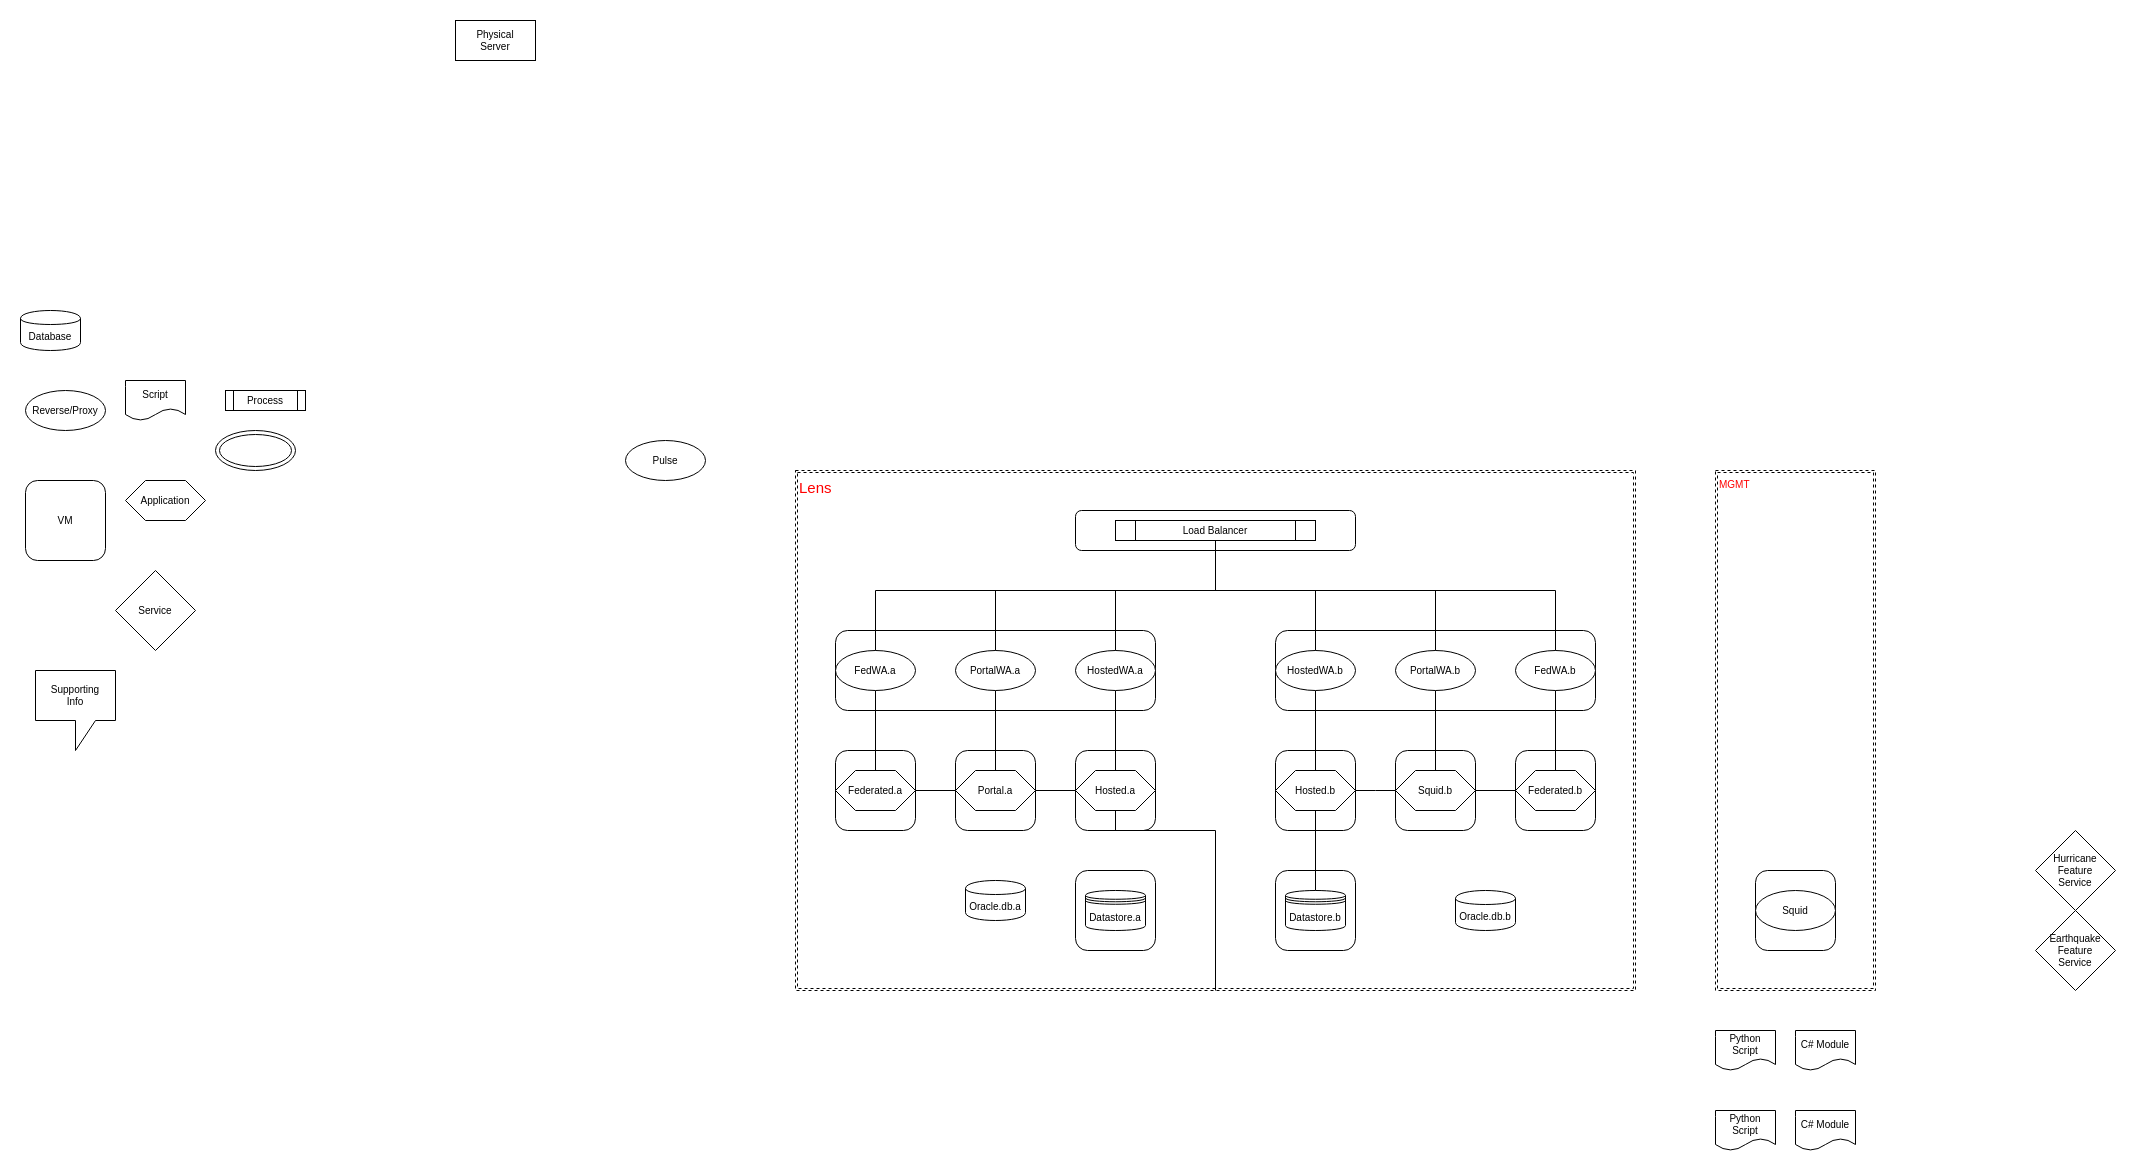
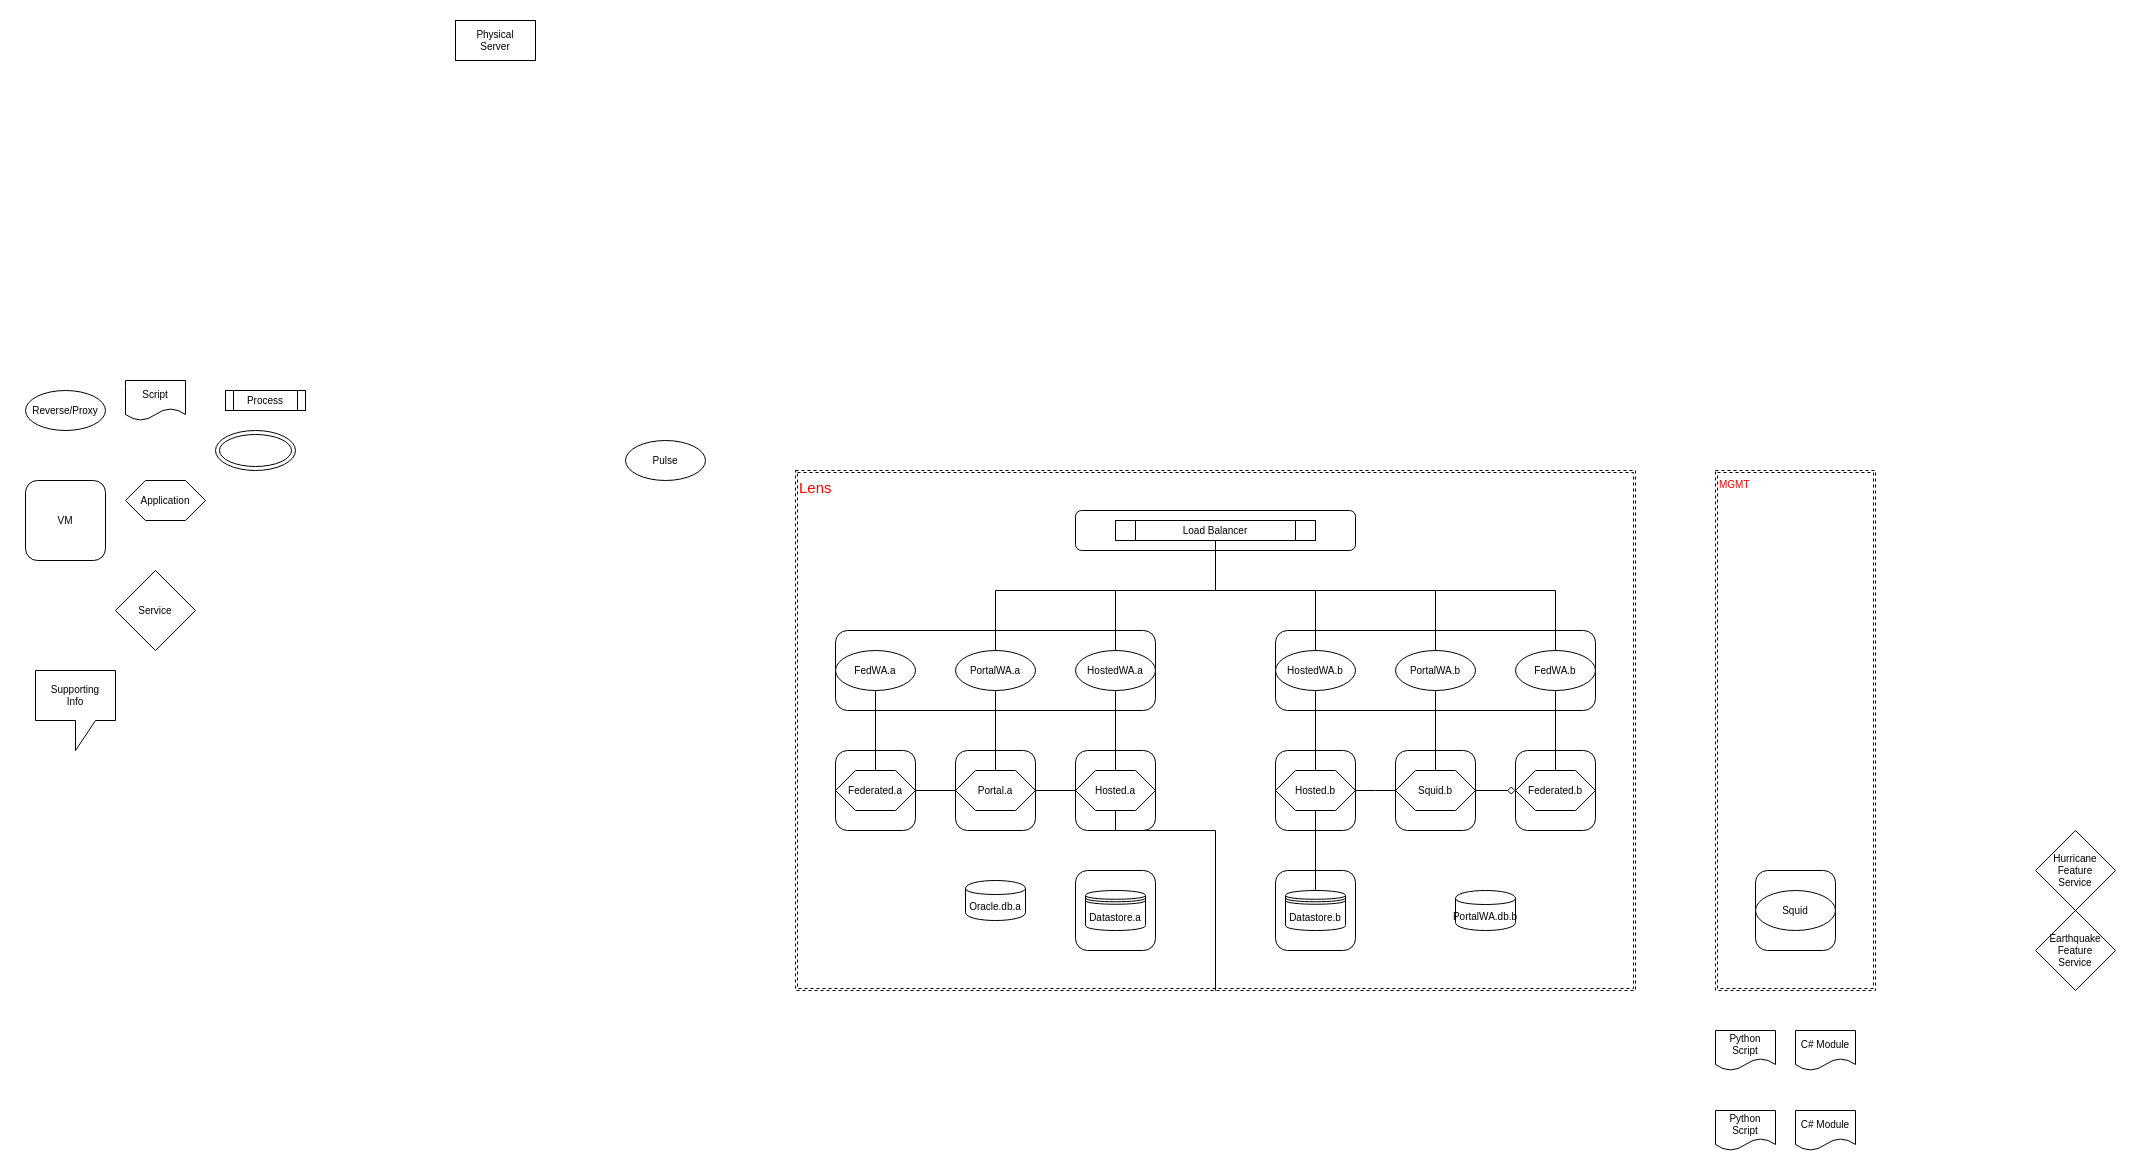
(51, 331) -> none
(904, 591) -> none
(1510, 791) -> (1507, 791)
(1486, 917) -> (1486, 917)
